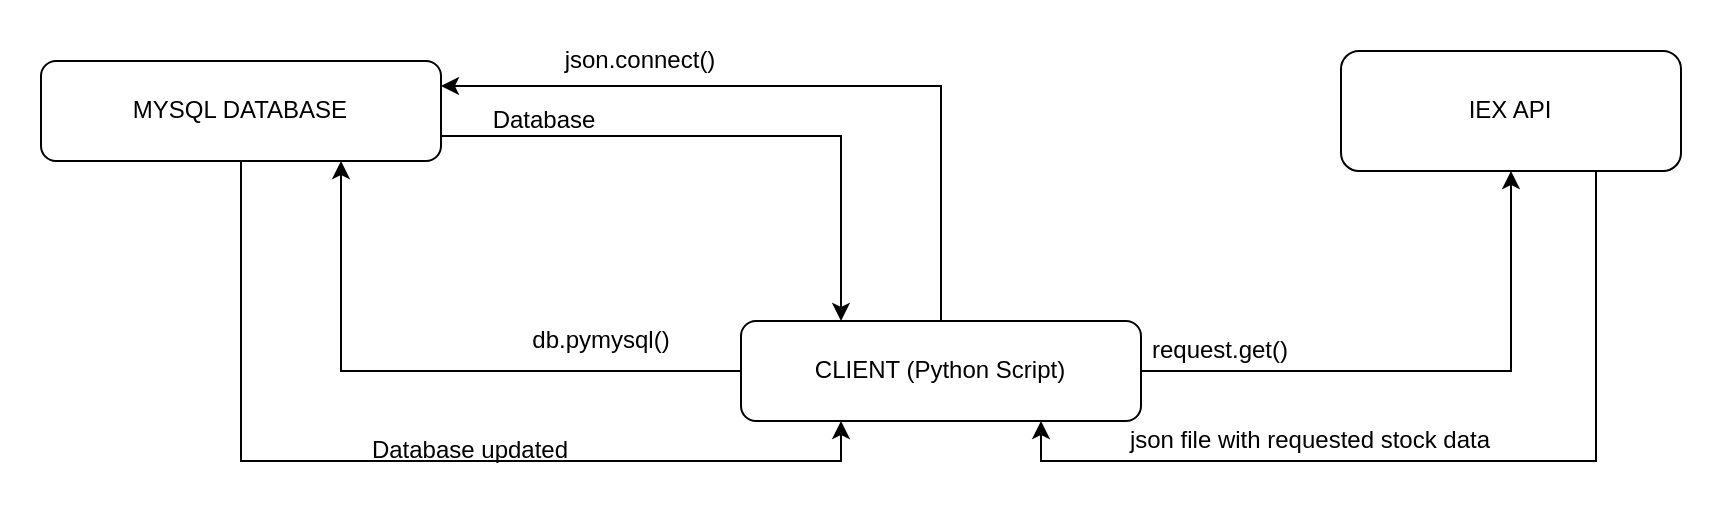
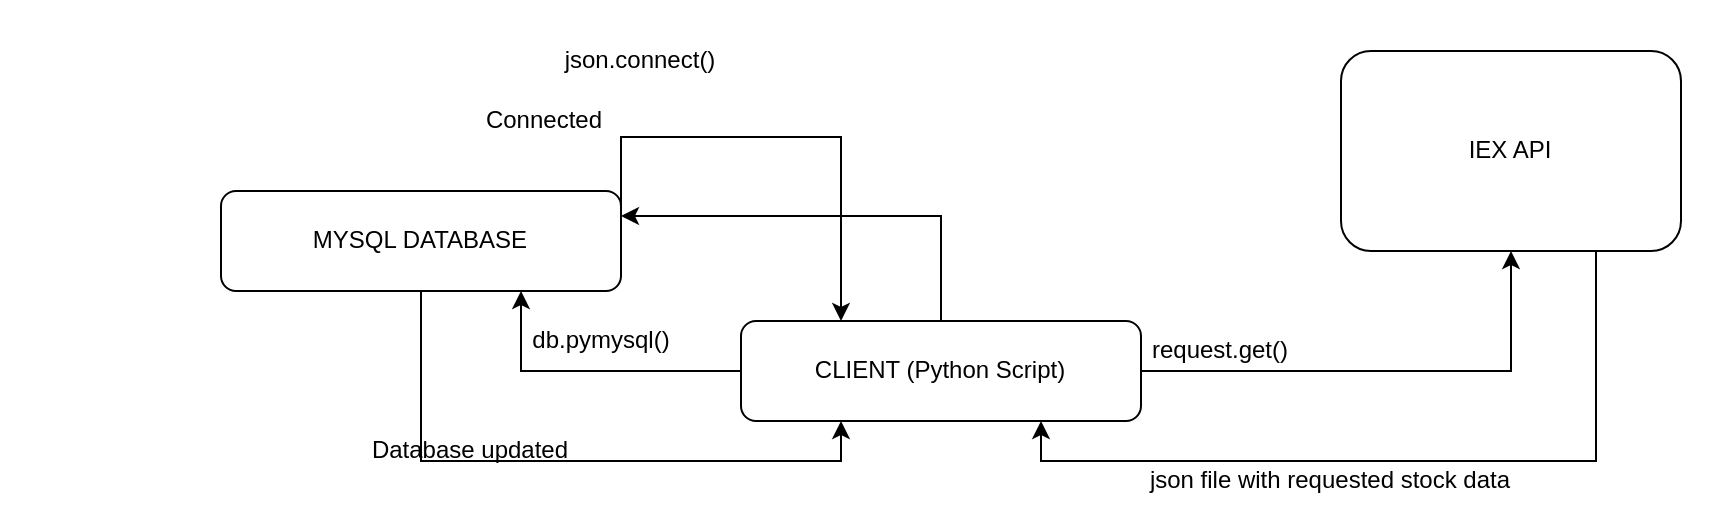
(241, 111) -> (421, 241)
(1511, 111) -> (1511, 151)
(545, 121) -> (545, 121)
(1311, 441) -> (1331, 481)
